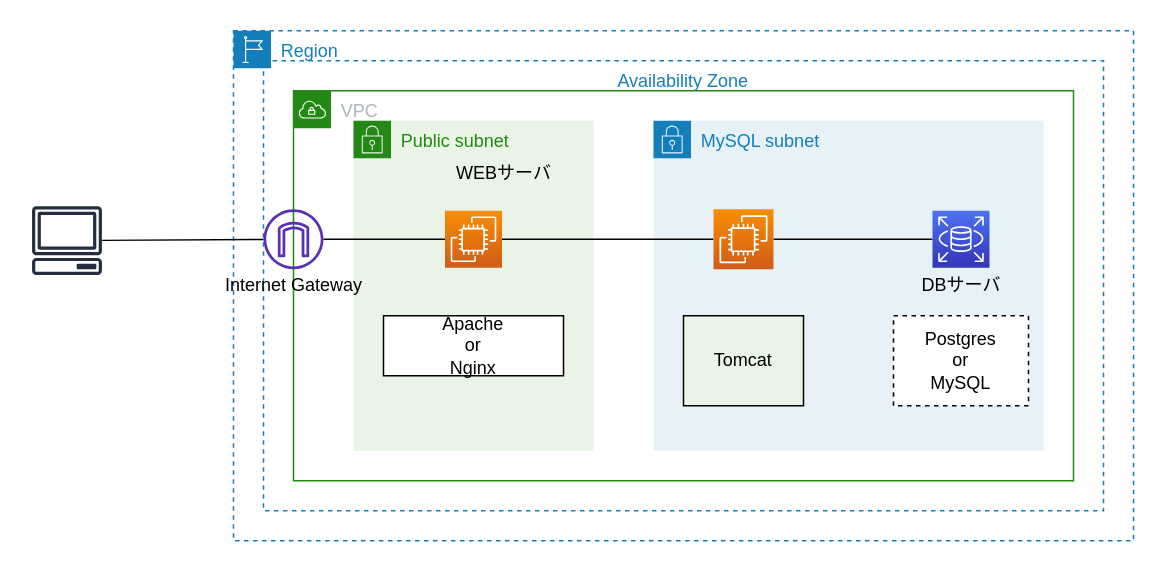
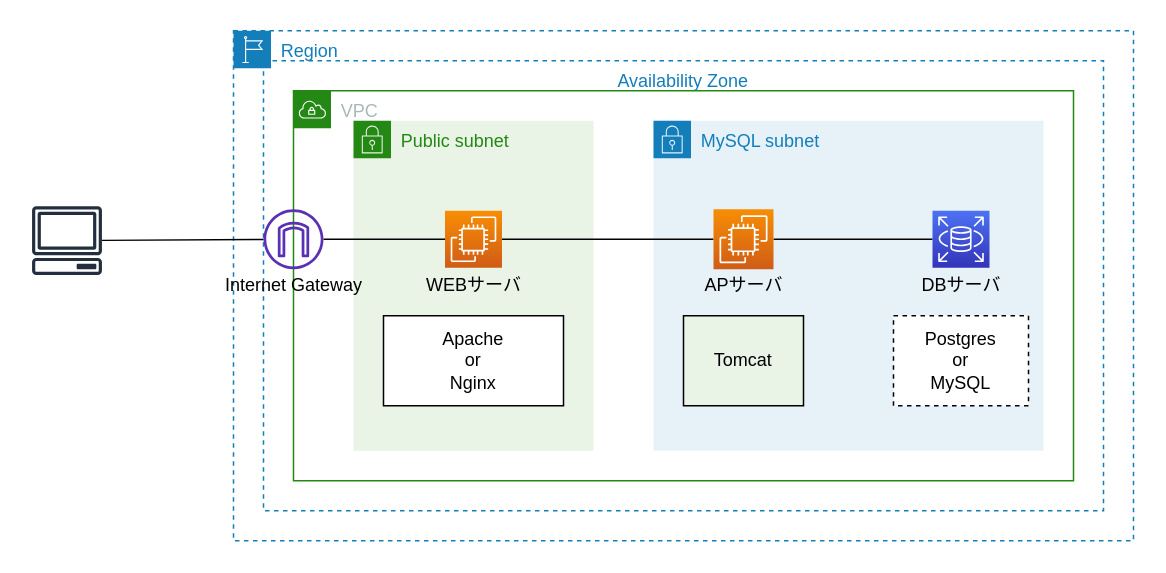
(503, 173) -> (473, 286)
none -> (743, 286)
(473, 346) -> (473, 361)
